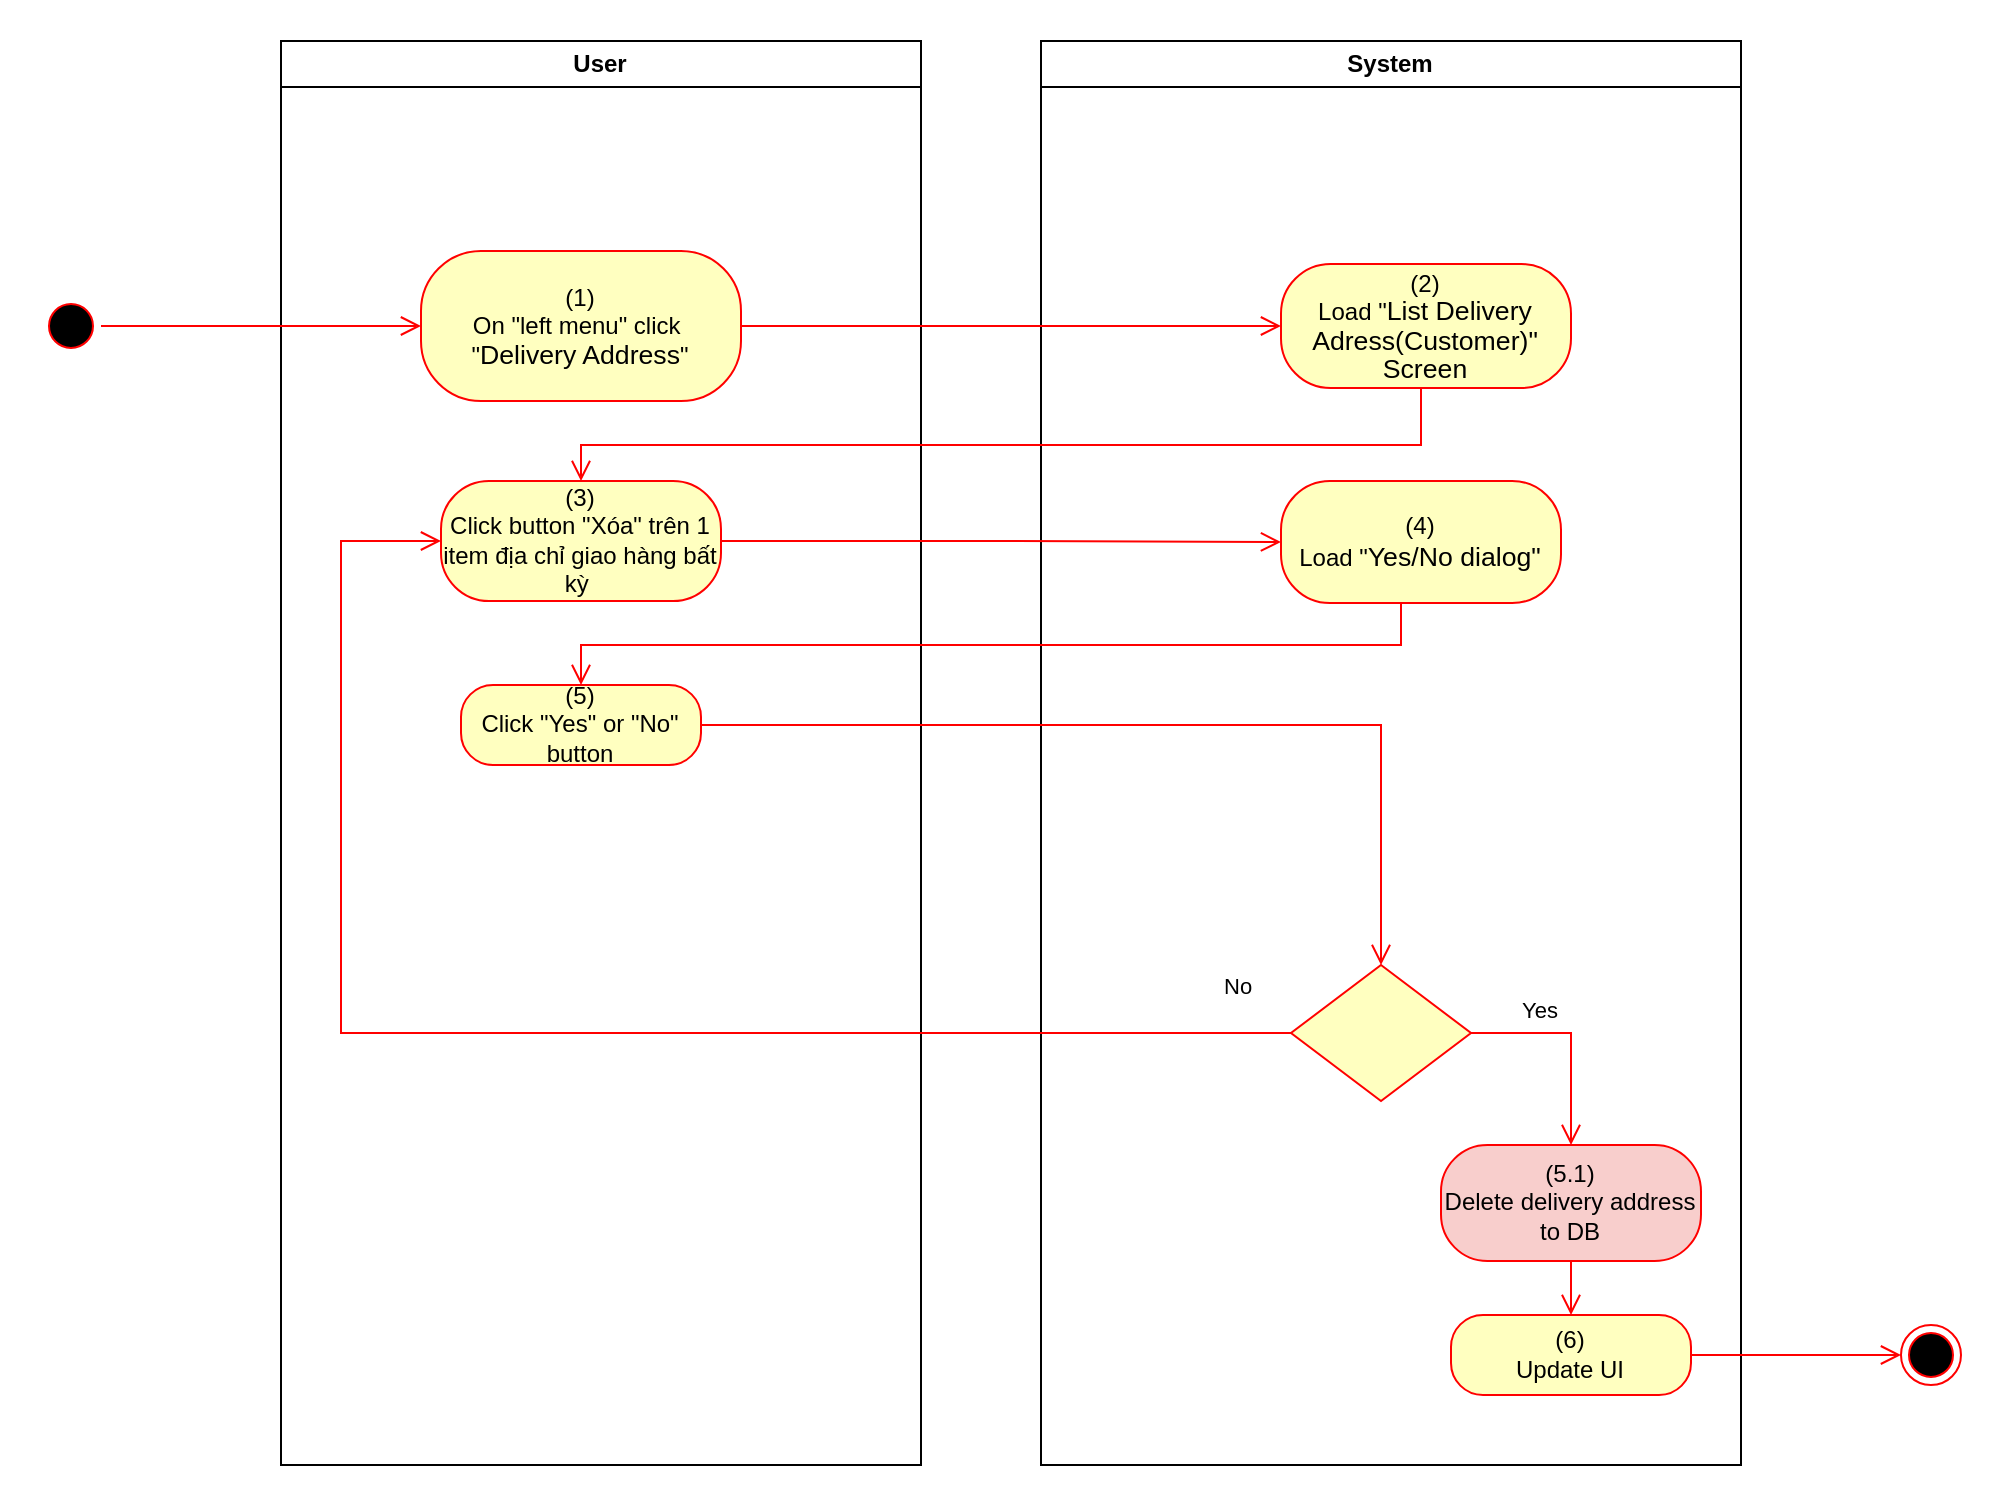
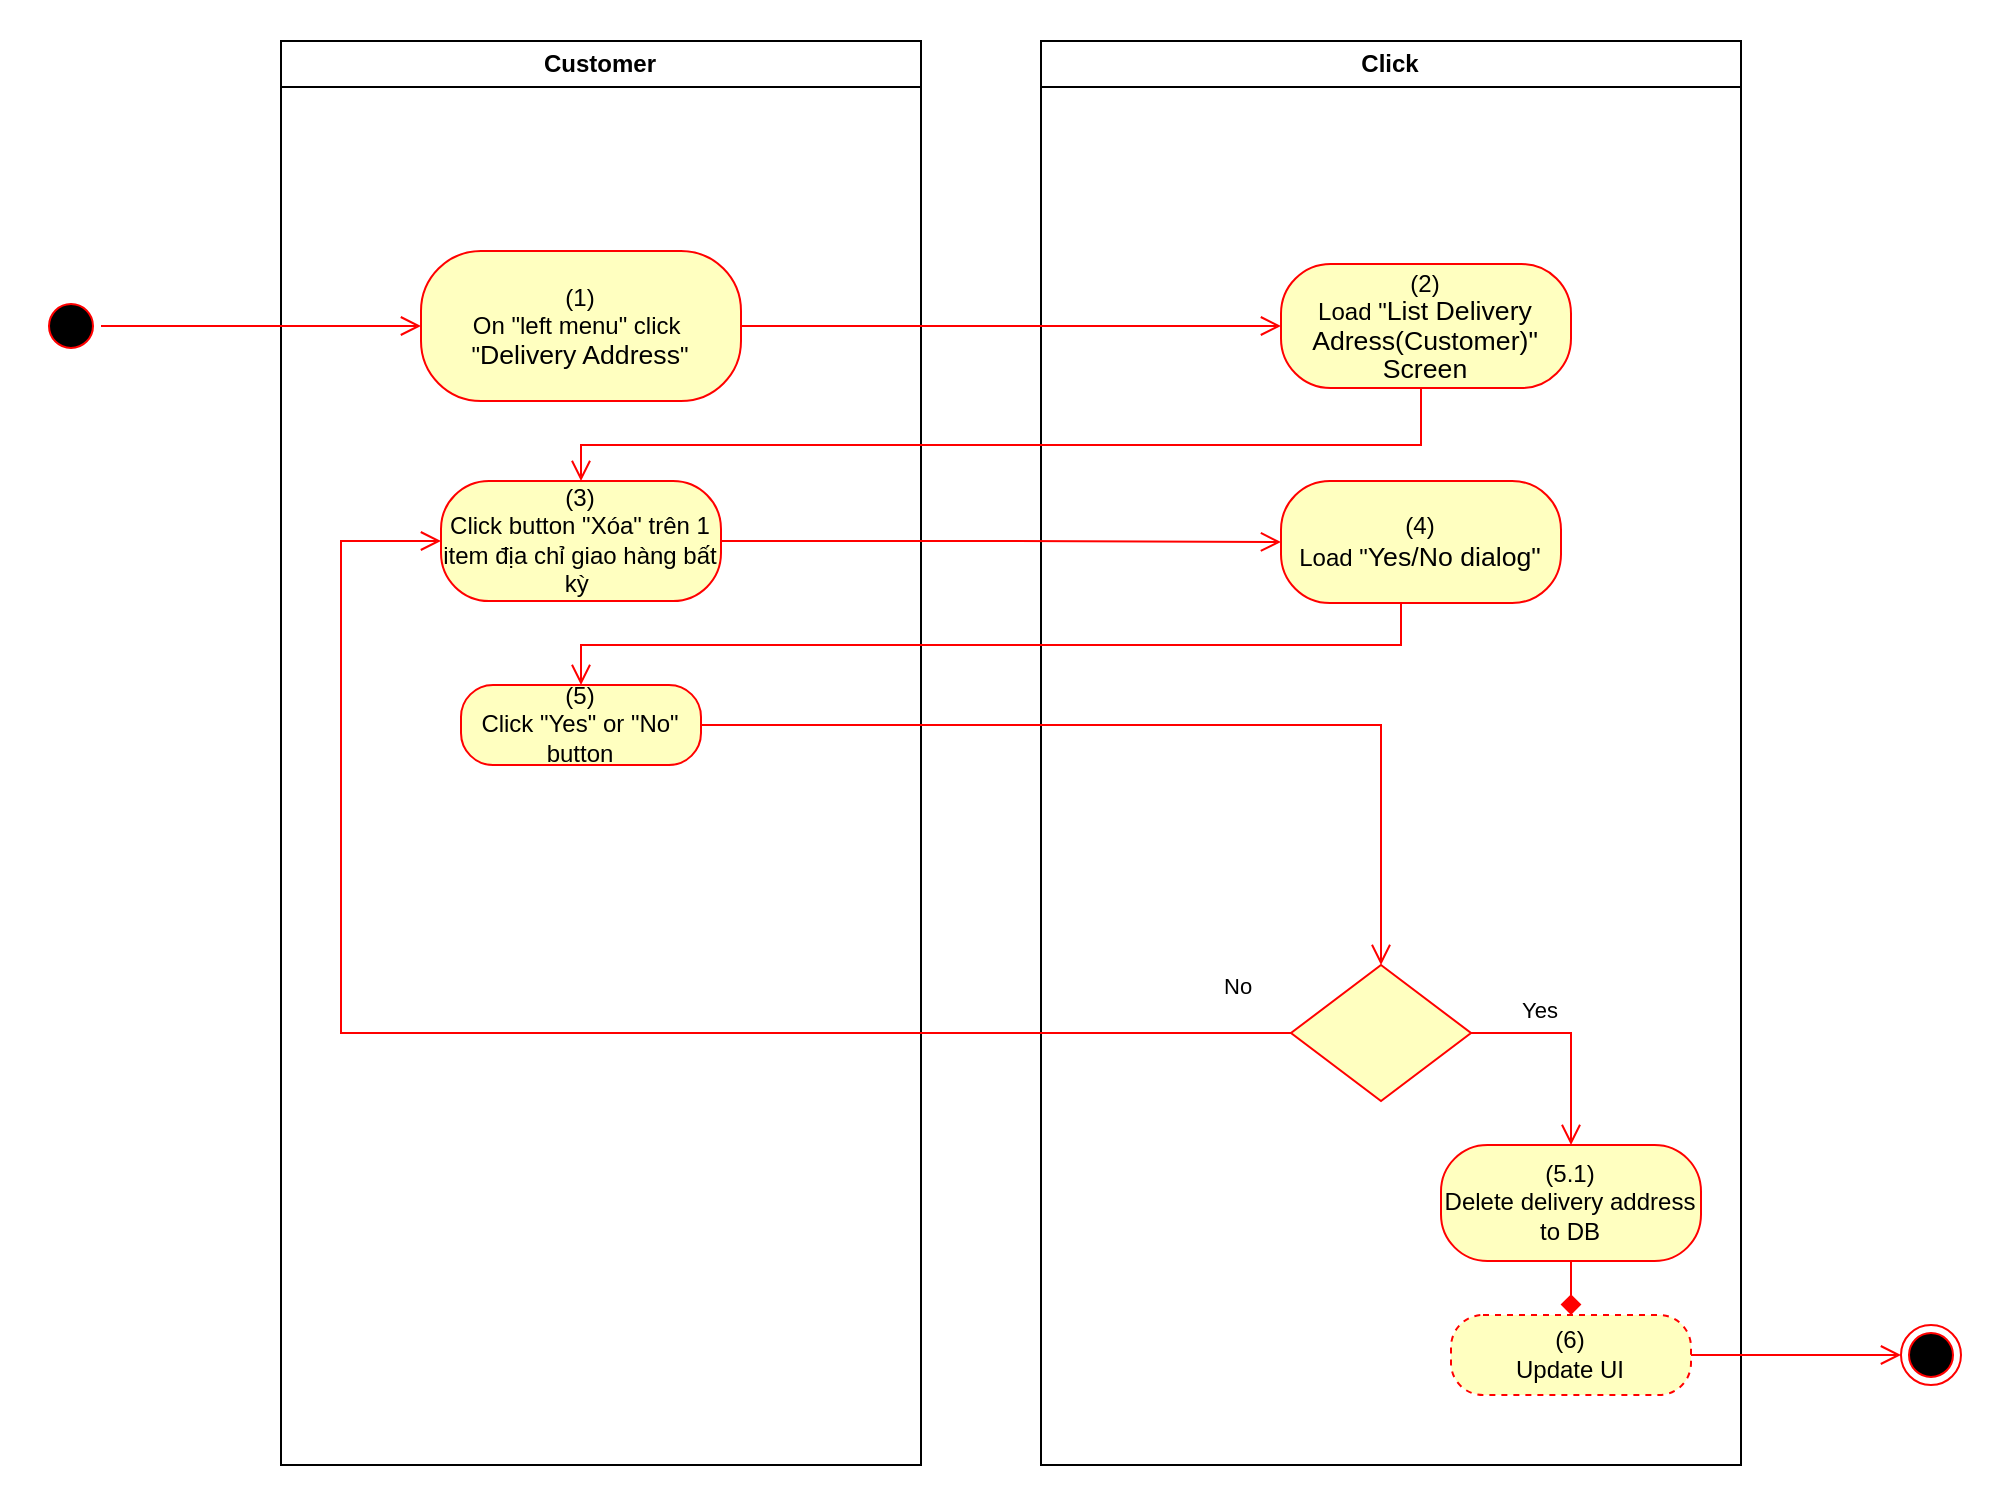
(601, 65) -> (601, 65)
(1391, 65) -> (1391, 65)
(1571, 1203) -> (1571, 1203)
(1571, 1302) -> (1571, 1295)
(1571, 1355) -> (1571, 1355)
